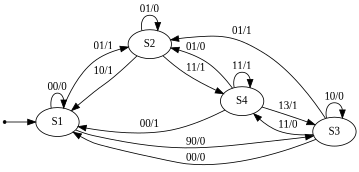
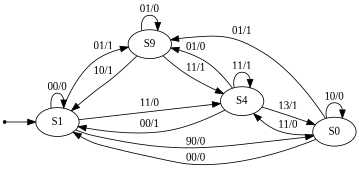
(150, 44) -> (150, 44)
none -> (146, 112)
(334, 132) -> (334, 132)
